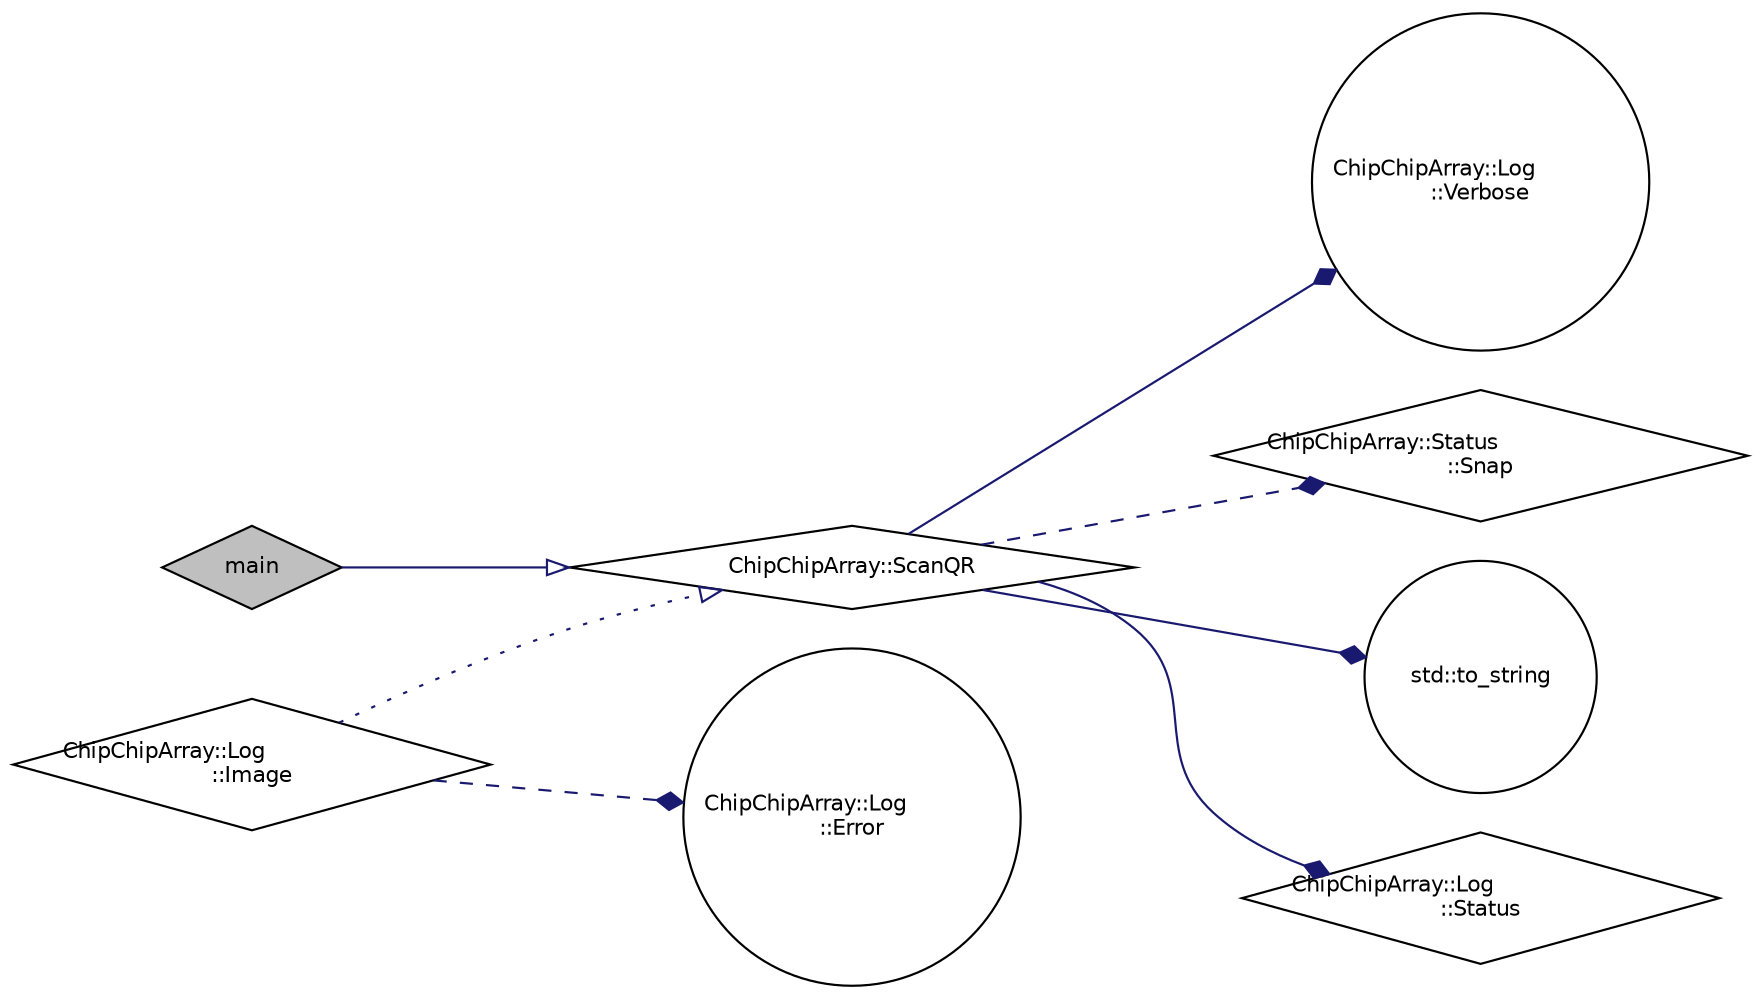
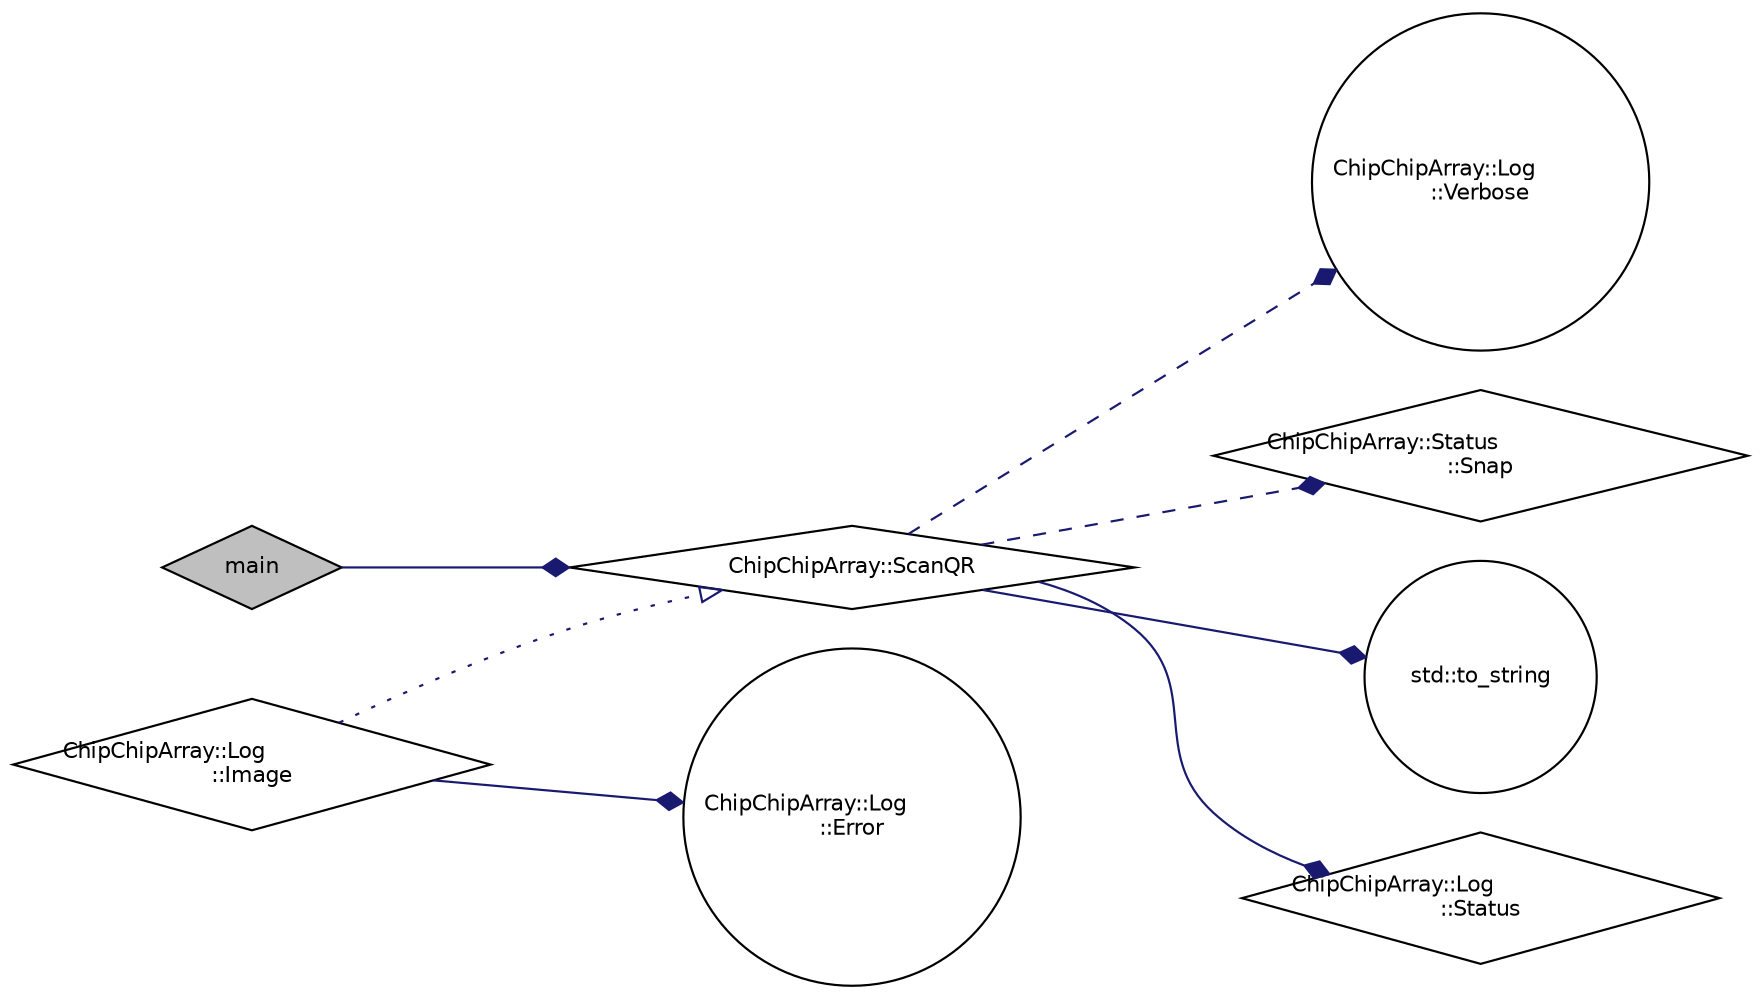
(1111, 409) -> (1111, 409)
(444, 567) -> (444, 567)
(545, 790) -> (545, 790)
